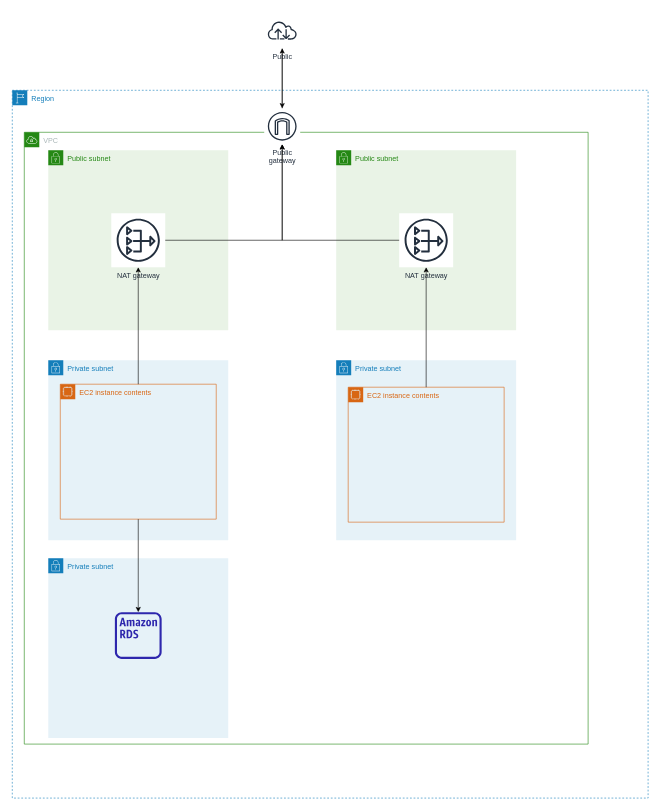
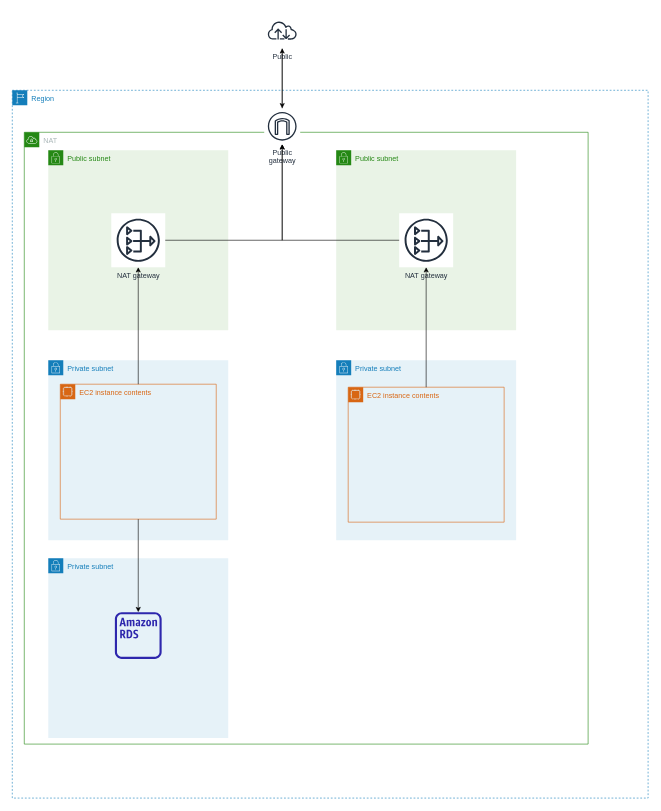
(50, 141) -> (50, 141)
